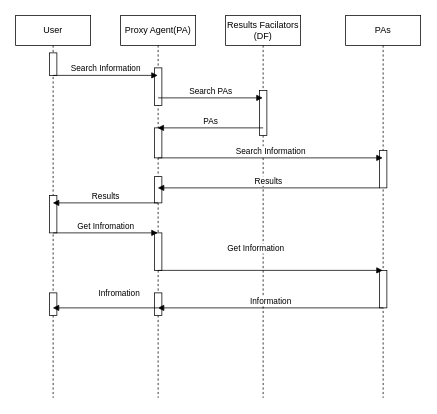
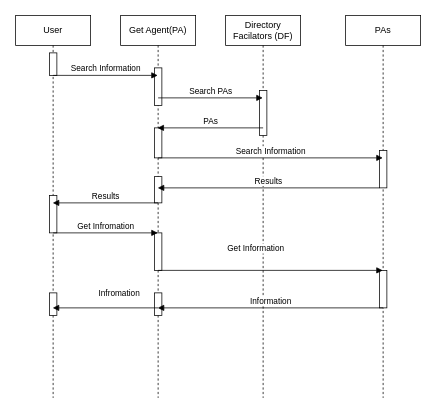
(158, 30) -> (158, 30)
(263, 30) -> (263, 30)
